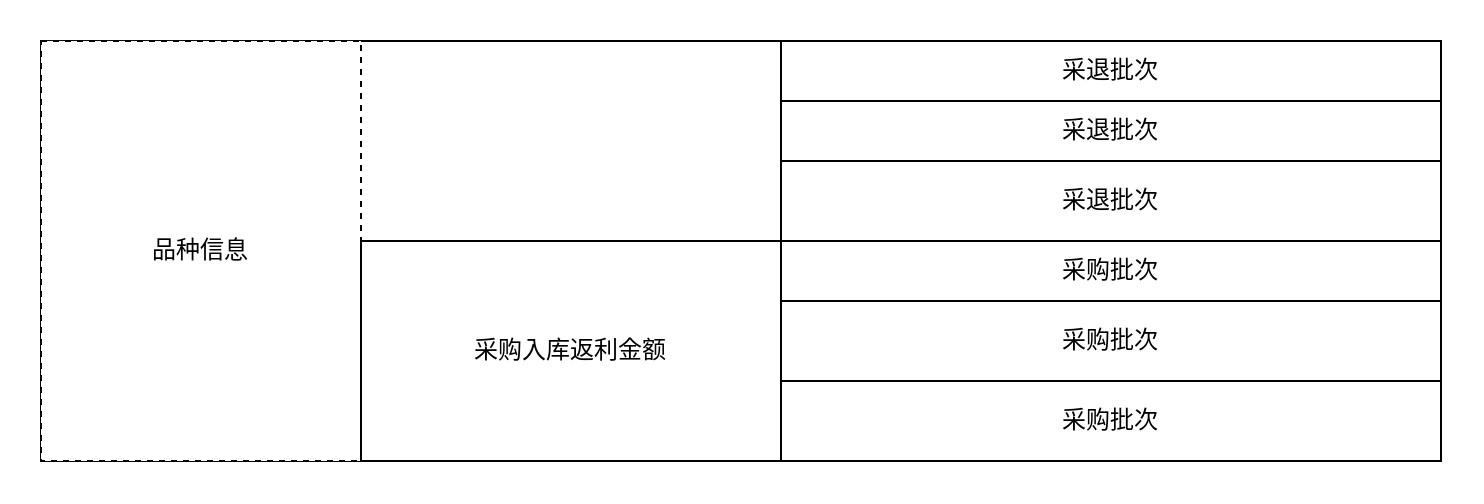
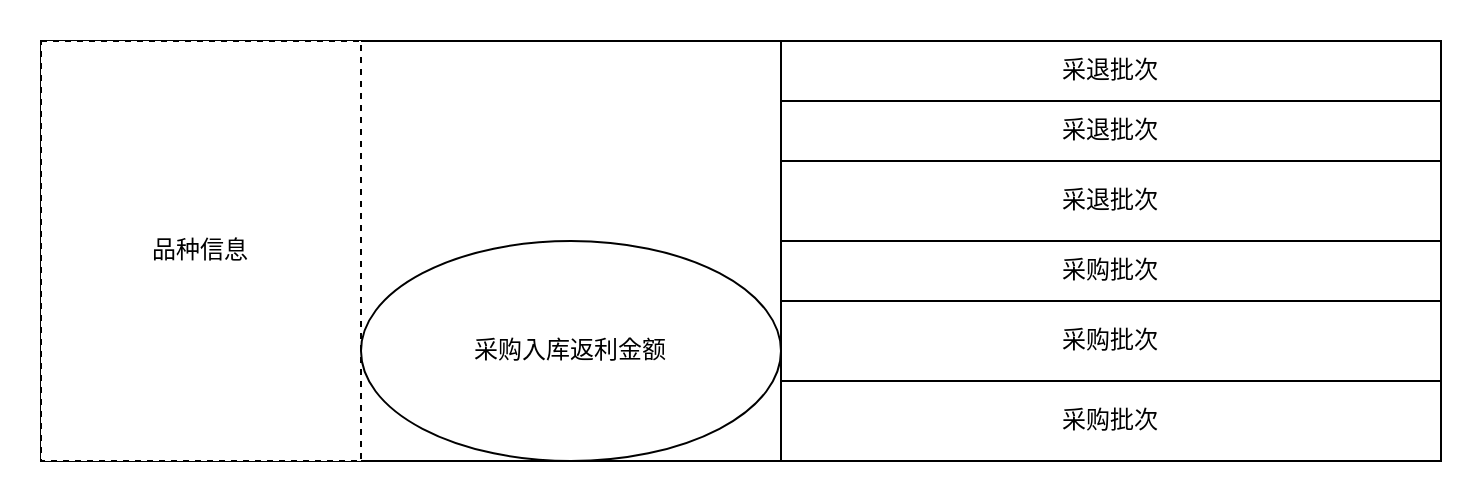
(571, 351) -> (571, 351)
